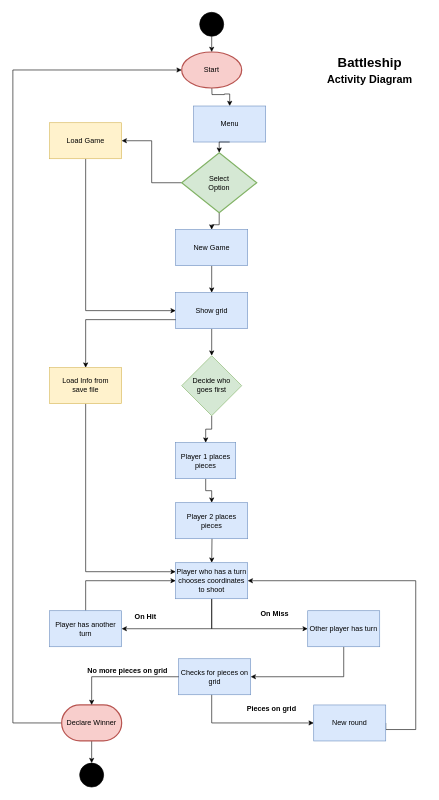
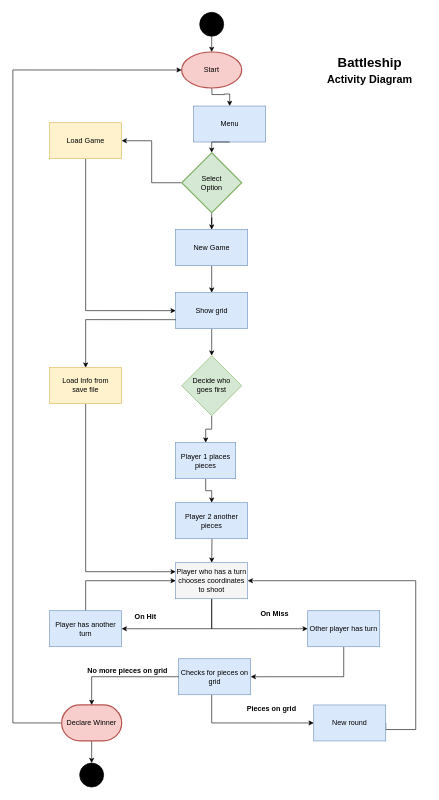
(219, 183) -> (212, 183)
(212, 521) -> (212, 521)
(212, 581) -> (212, 581)
